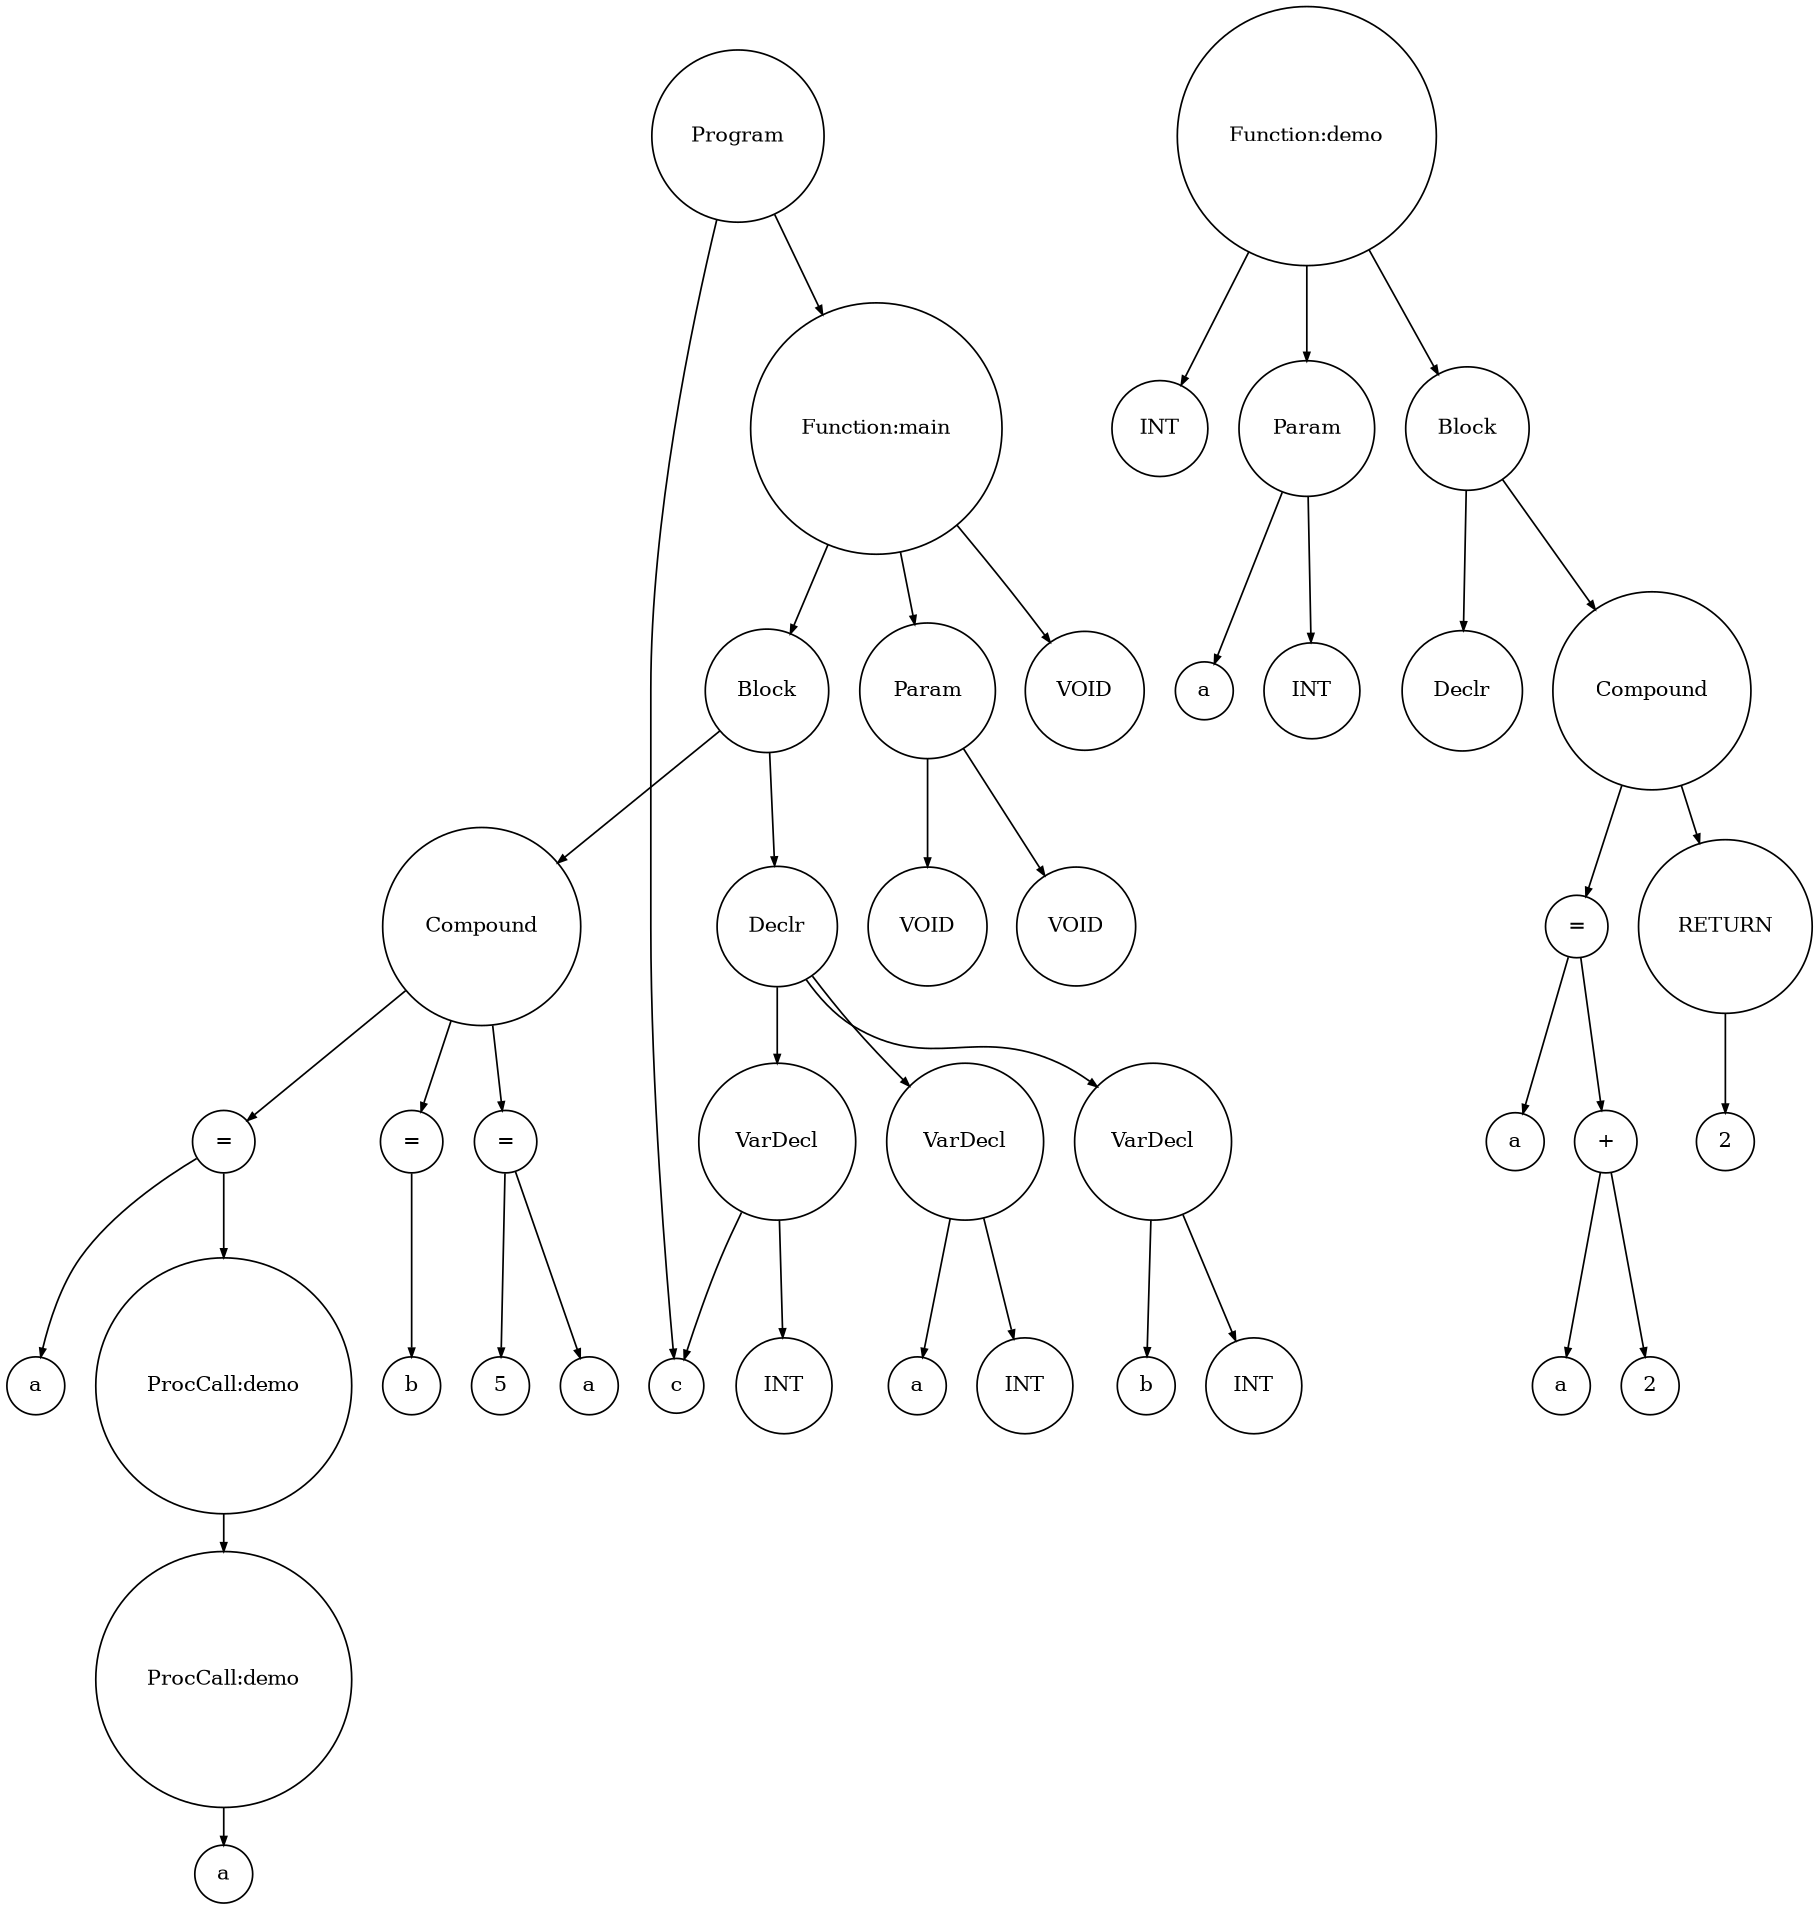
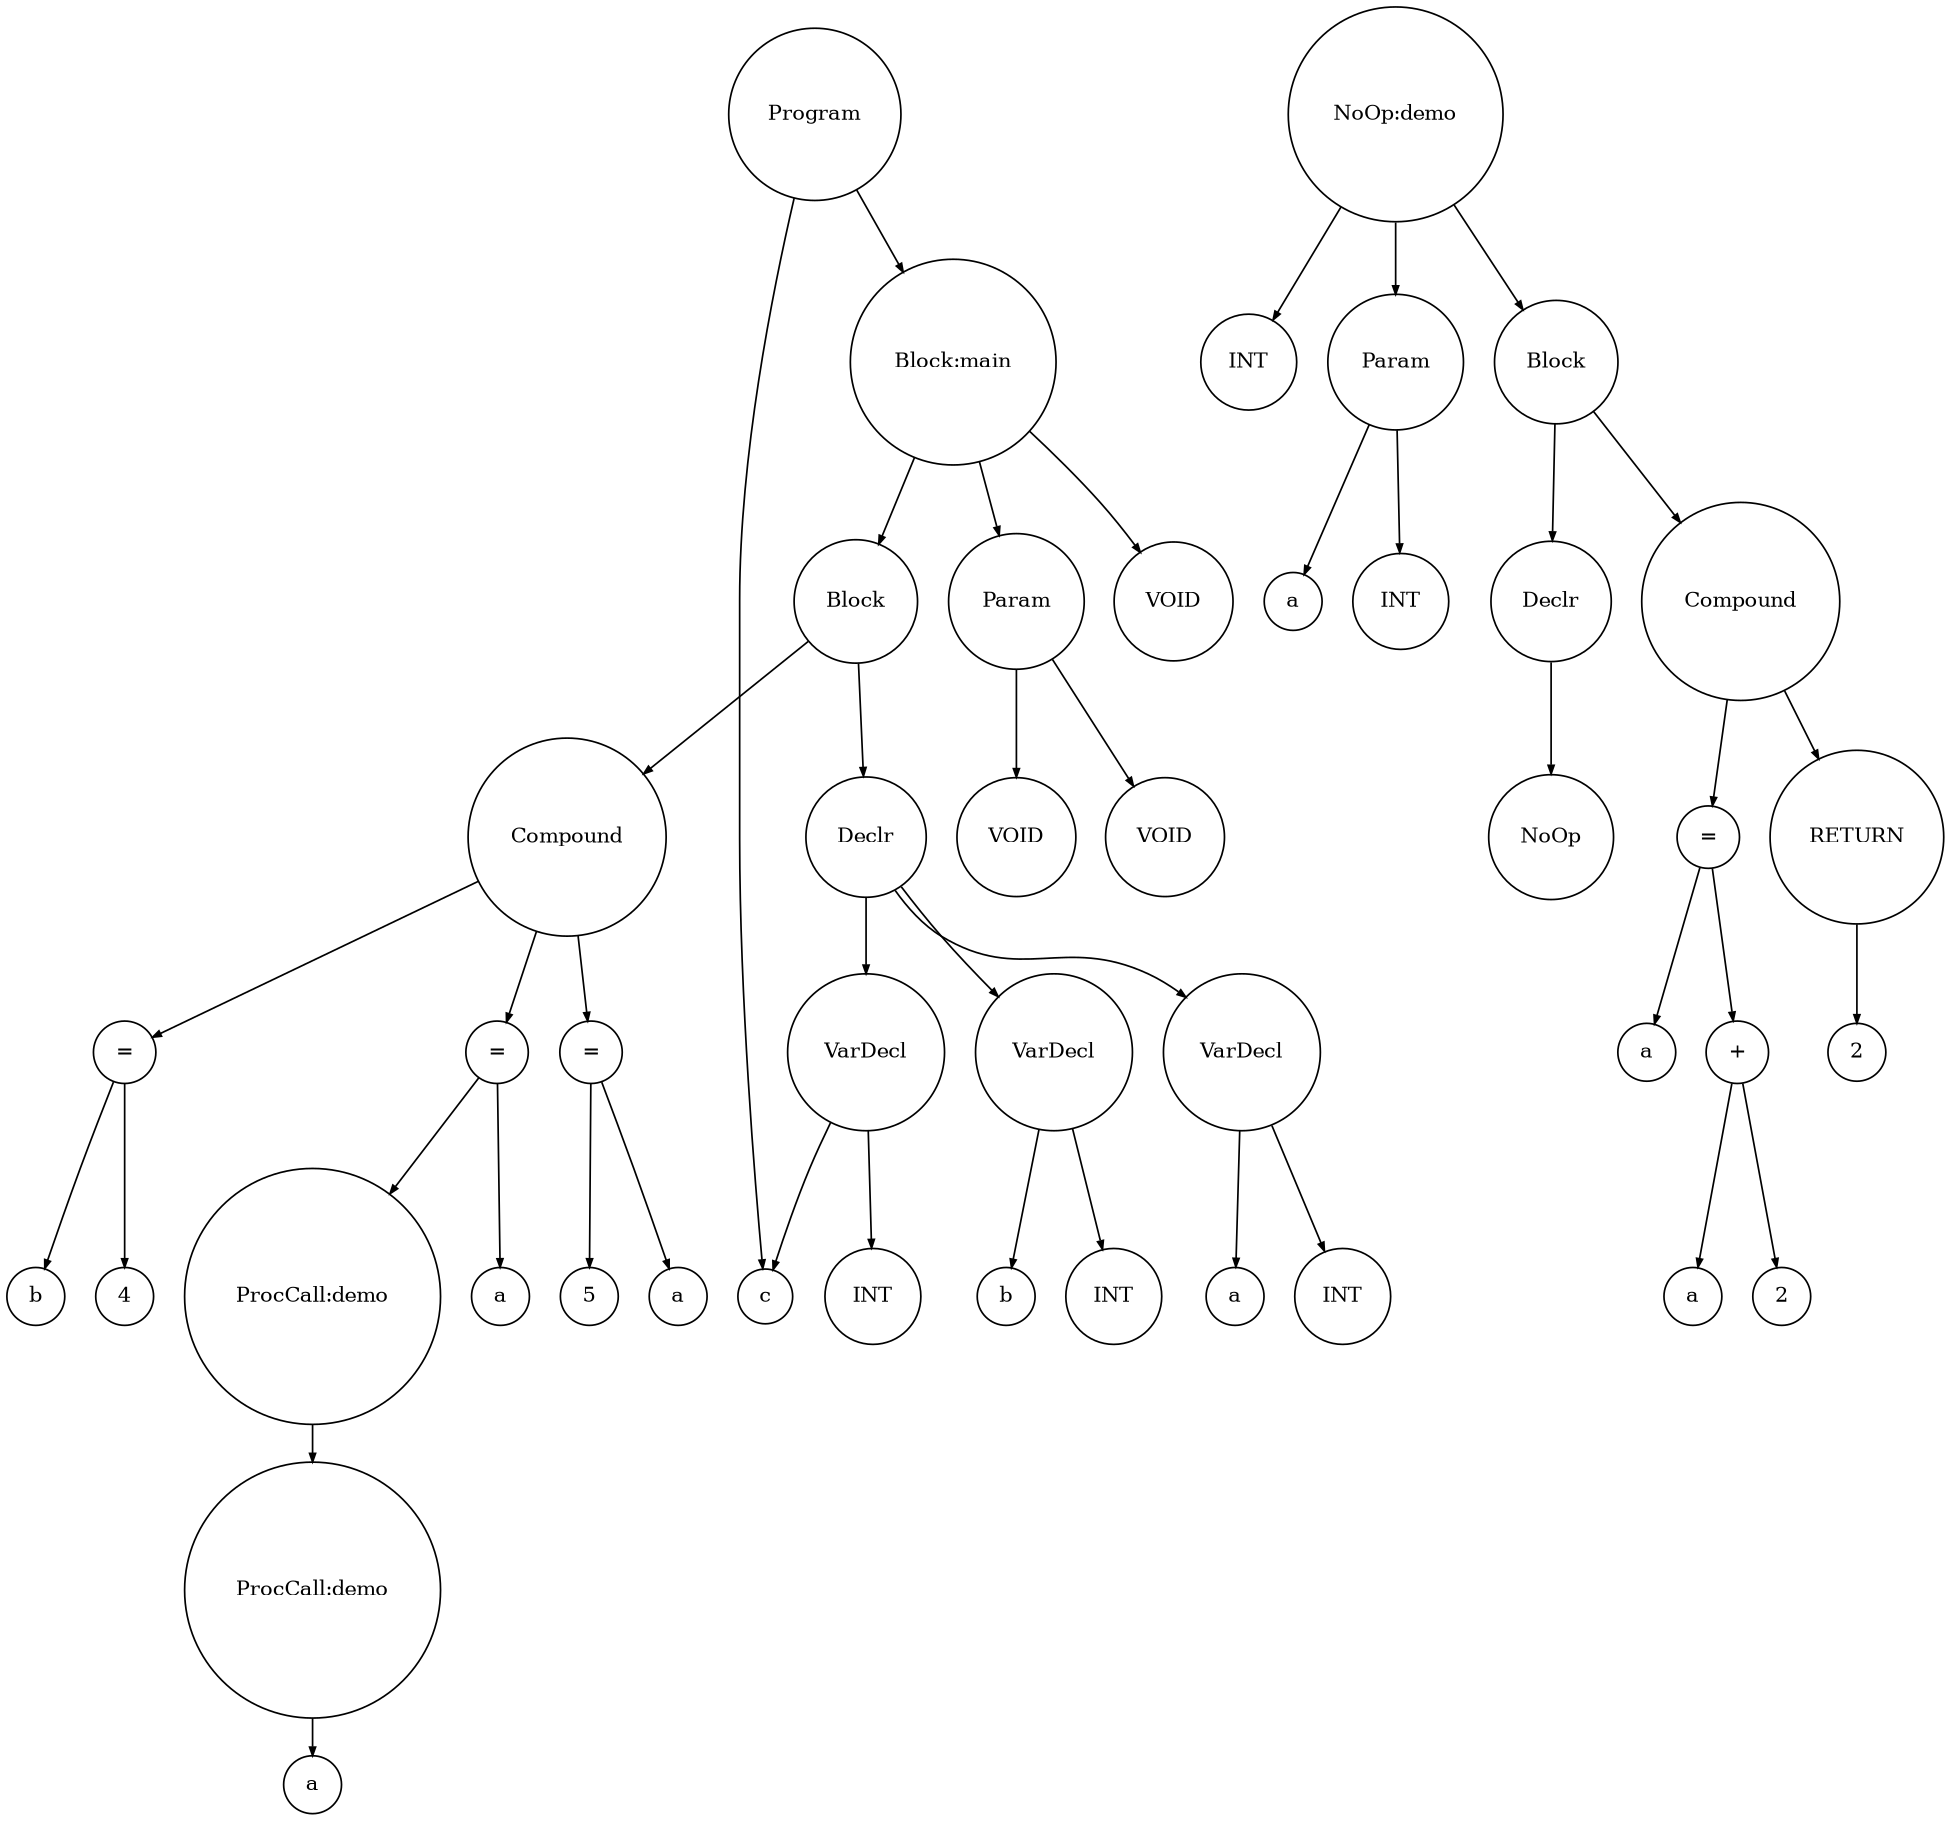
(1307, 136) -> (1396, 114)
(876, 429) -> (953, 362)
none -> (1551, 837)
none -> (125, 1296)
